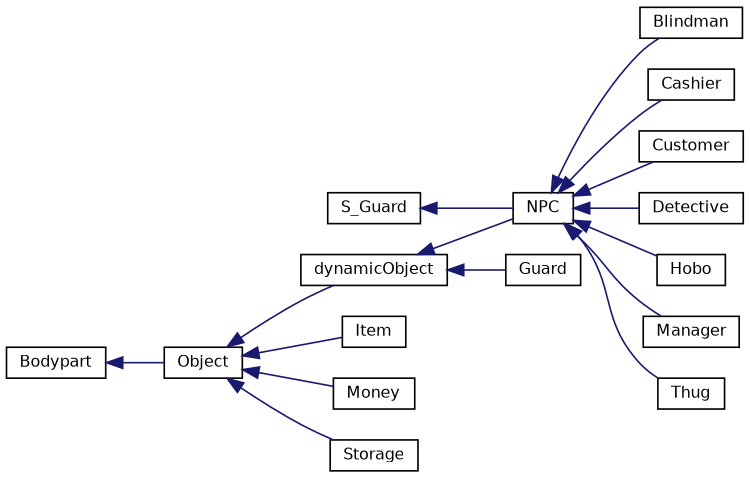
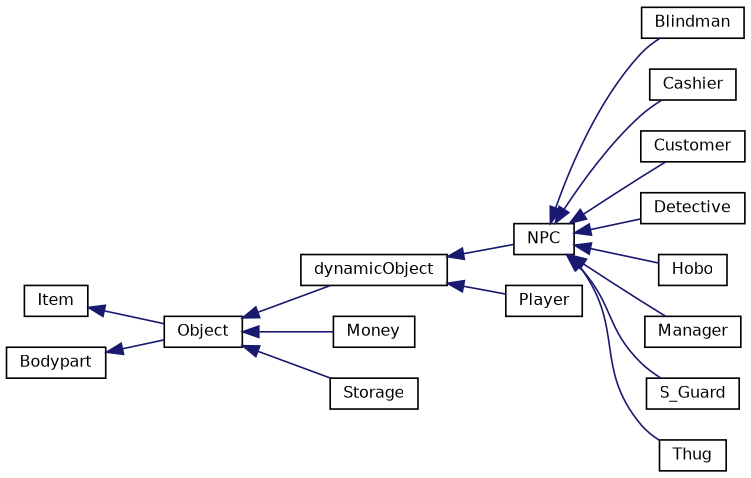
(475, 208) -> (618, 333)
(543, 270) -> (544, 301)
(301, 345) -> (134, 317)
